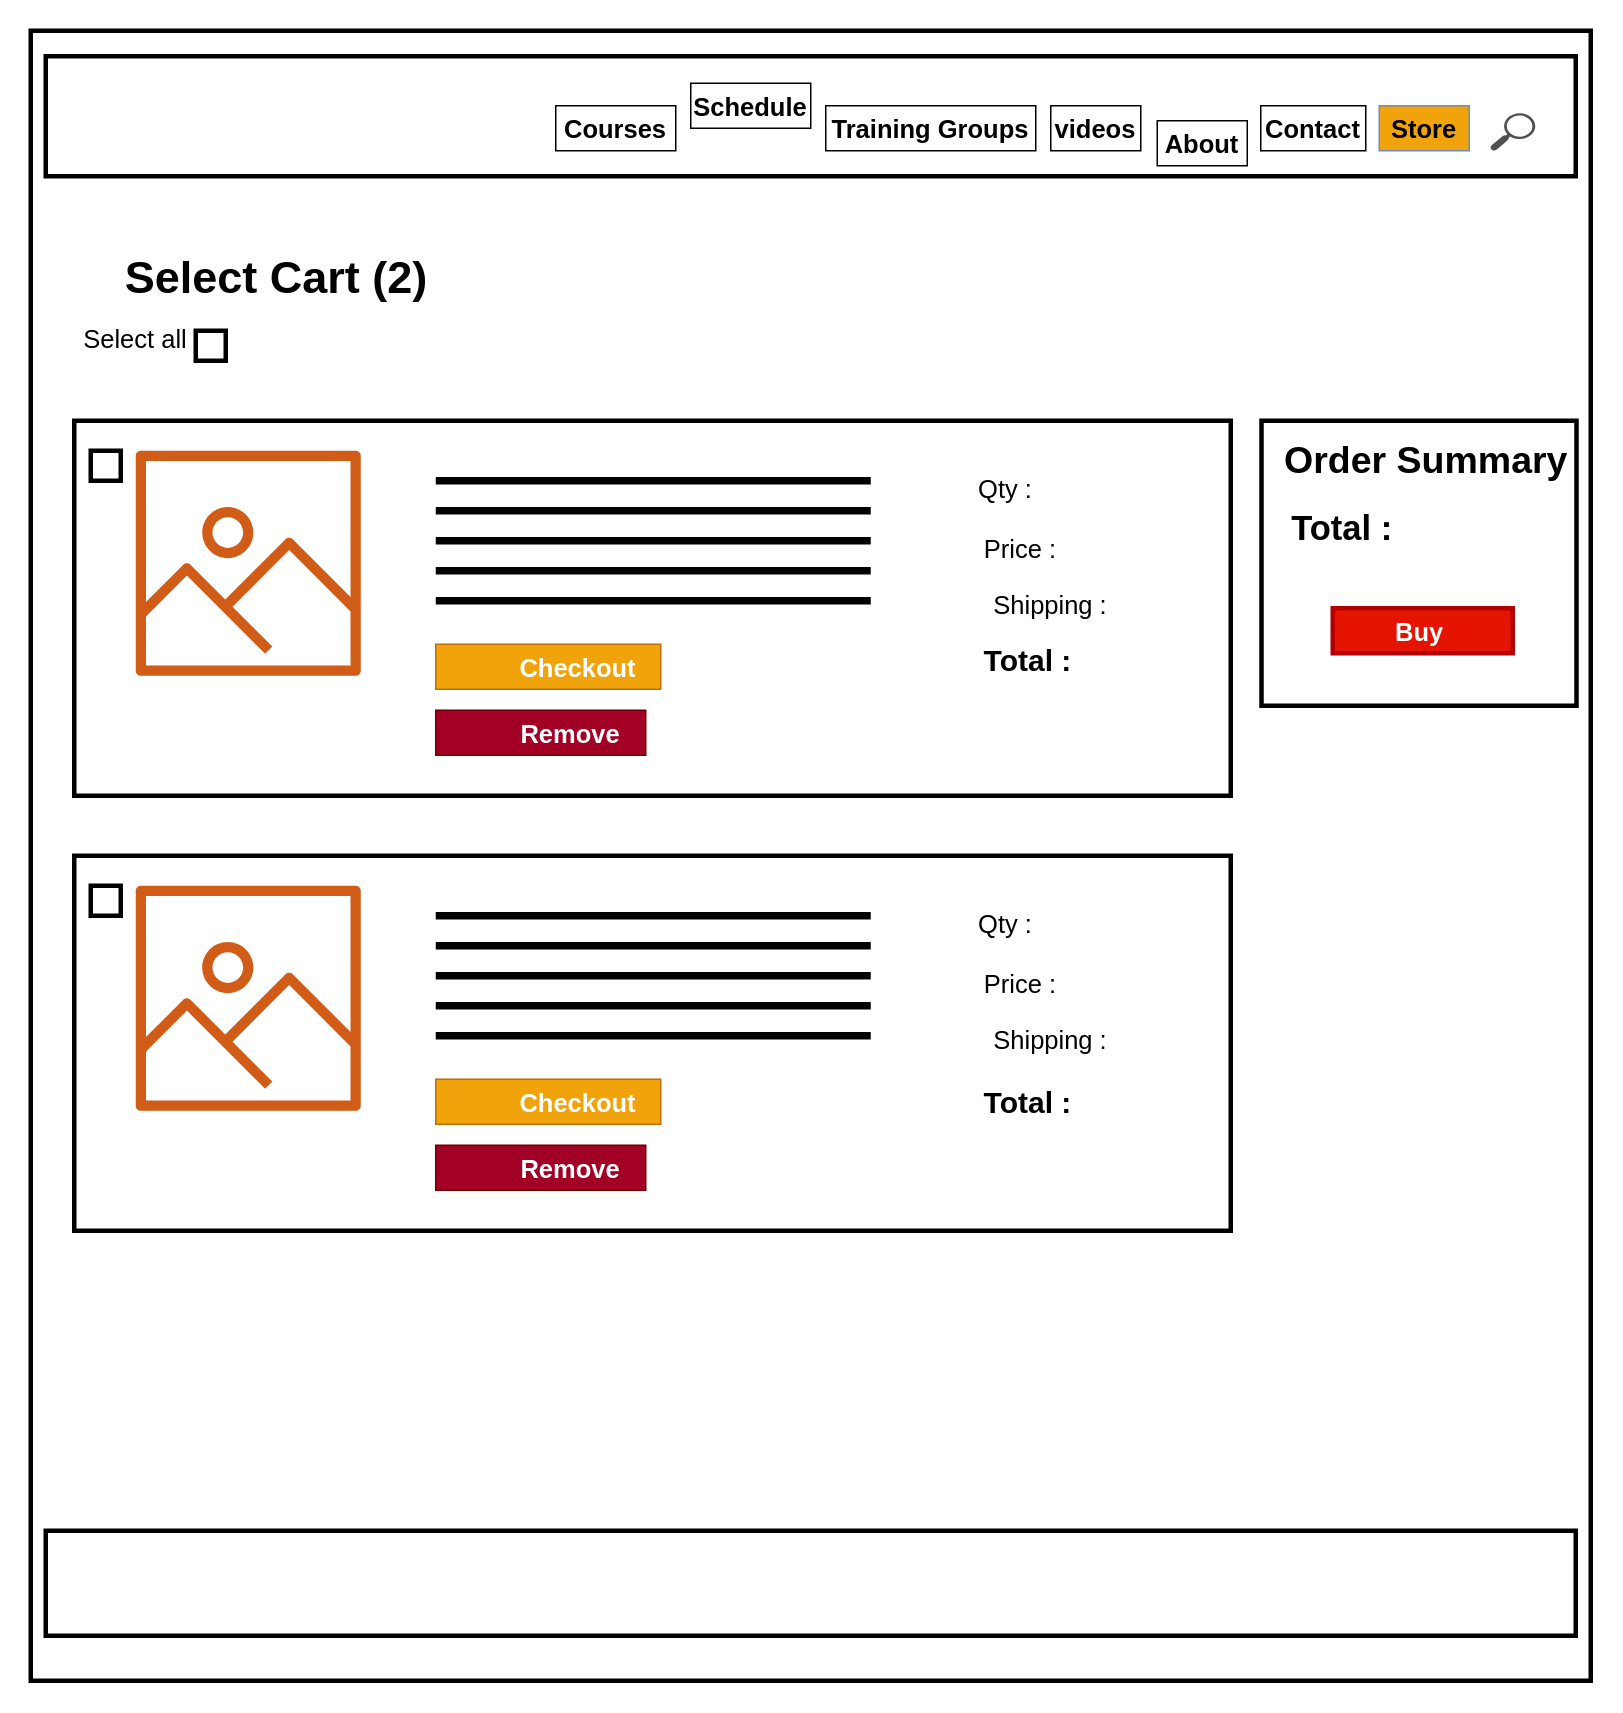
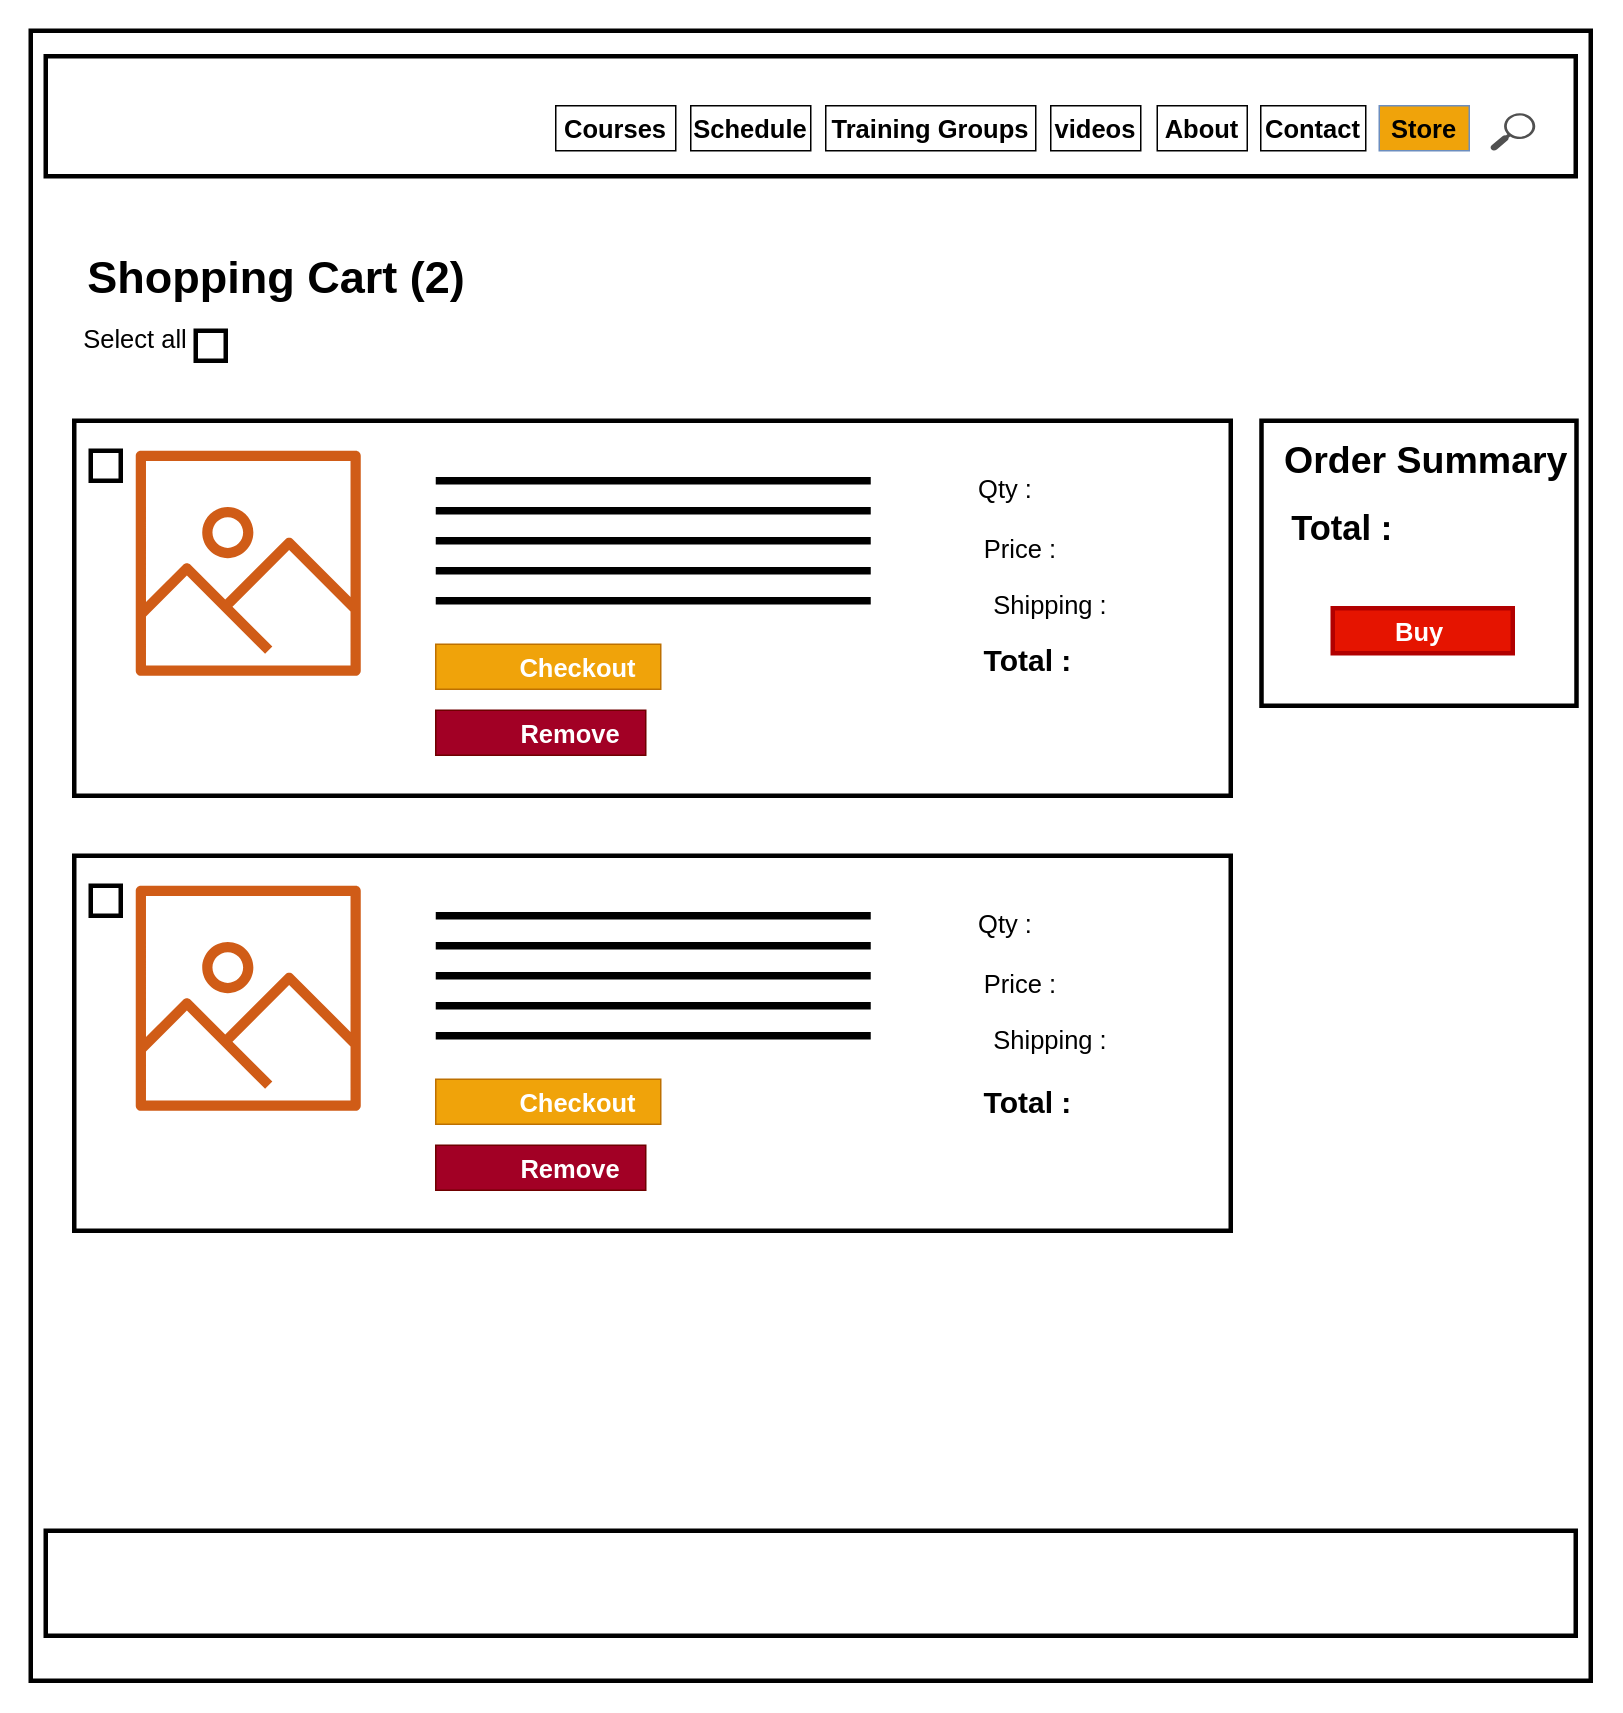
(751, 106) -> (751, 128)
(1202, 143) -> (1202, 128)
(277, 262) -> (277, 262)
